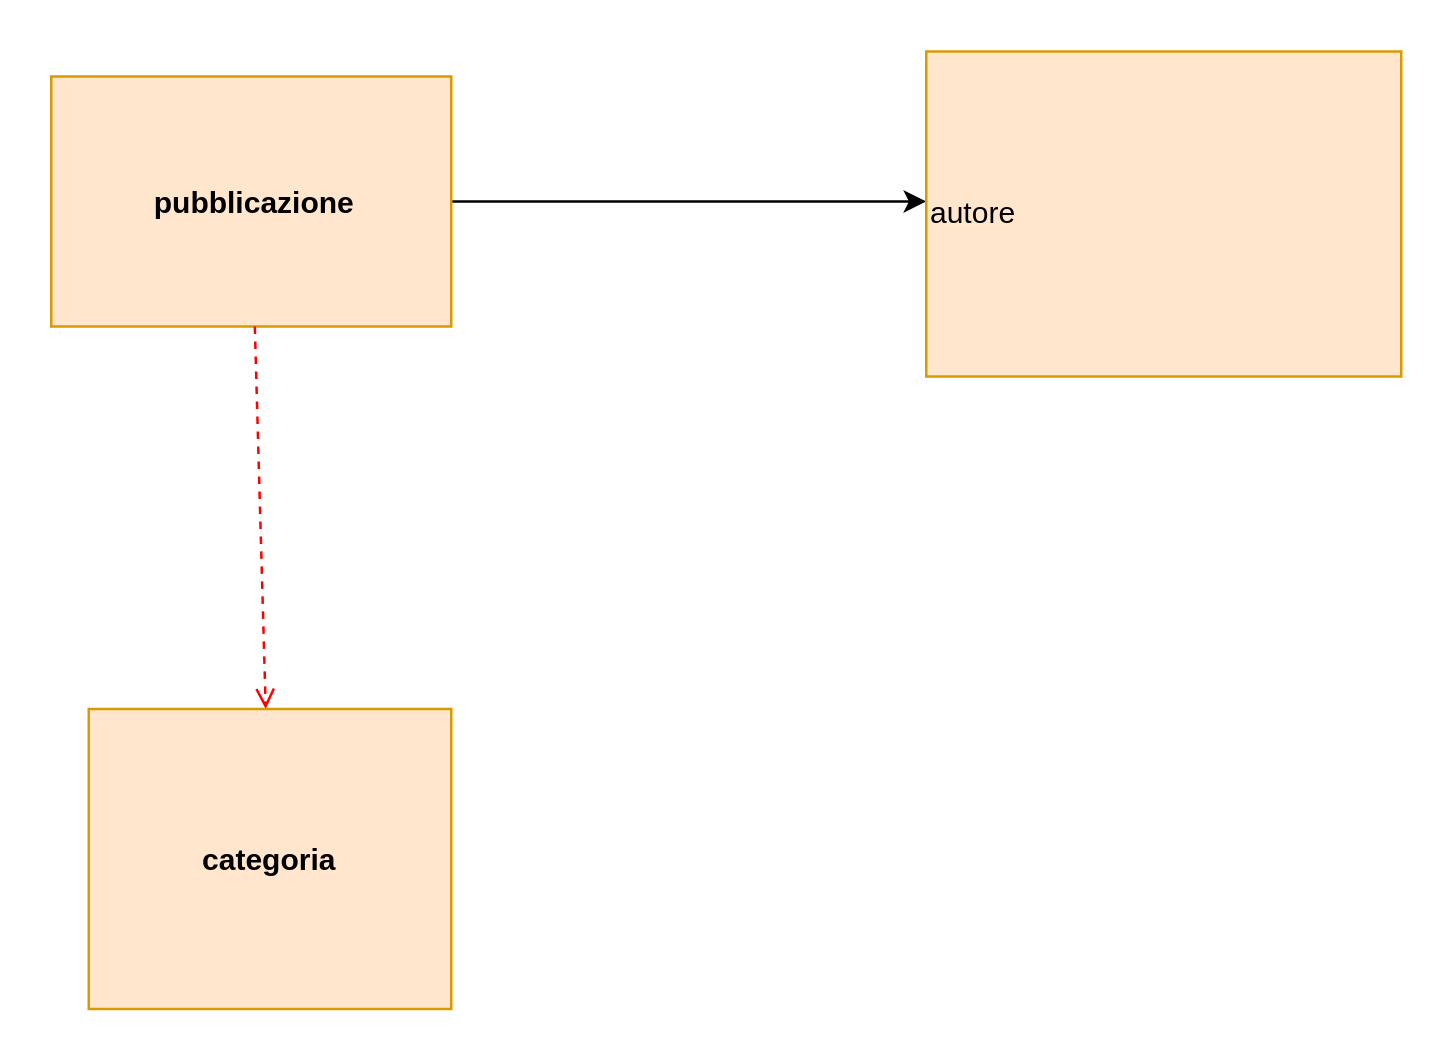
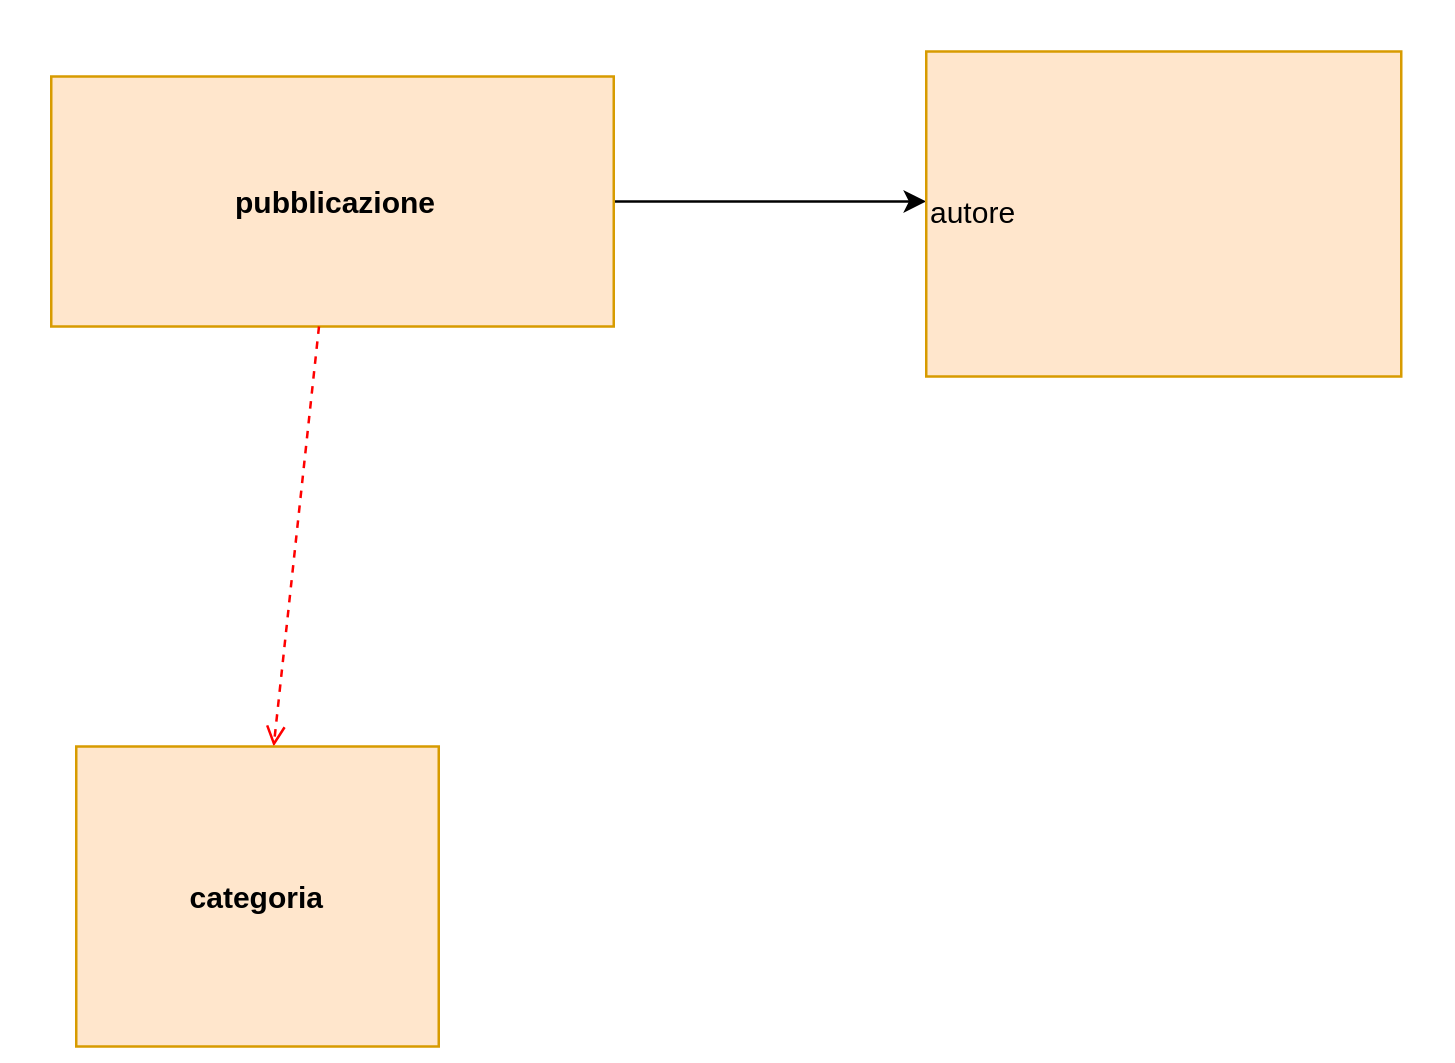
(251, 201) -> (333, 201)
(270, 859) -> (258, 896)
